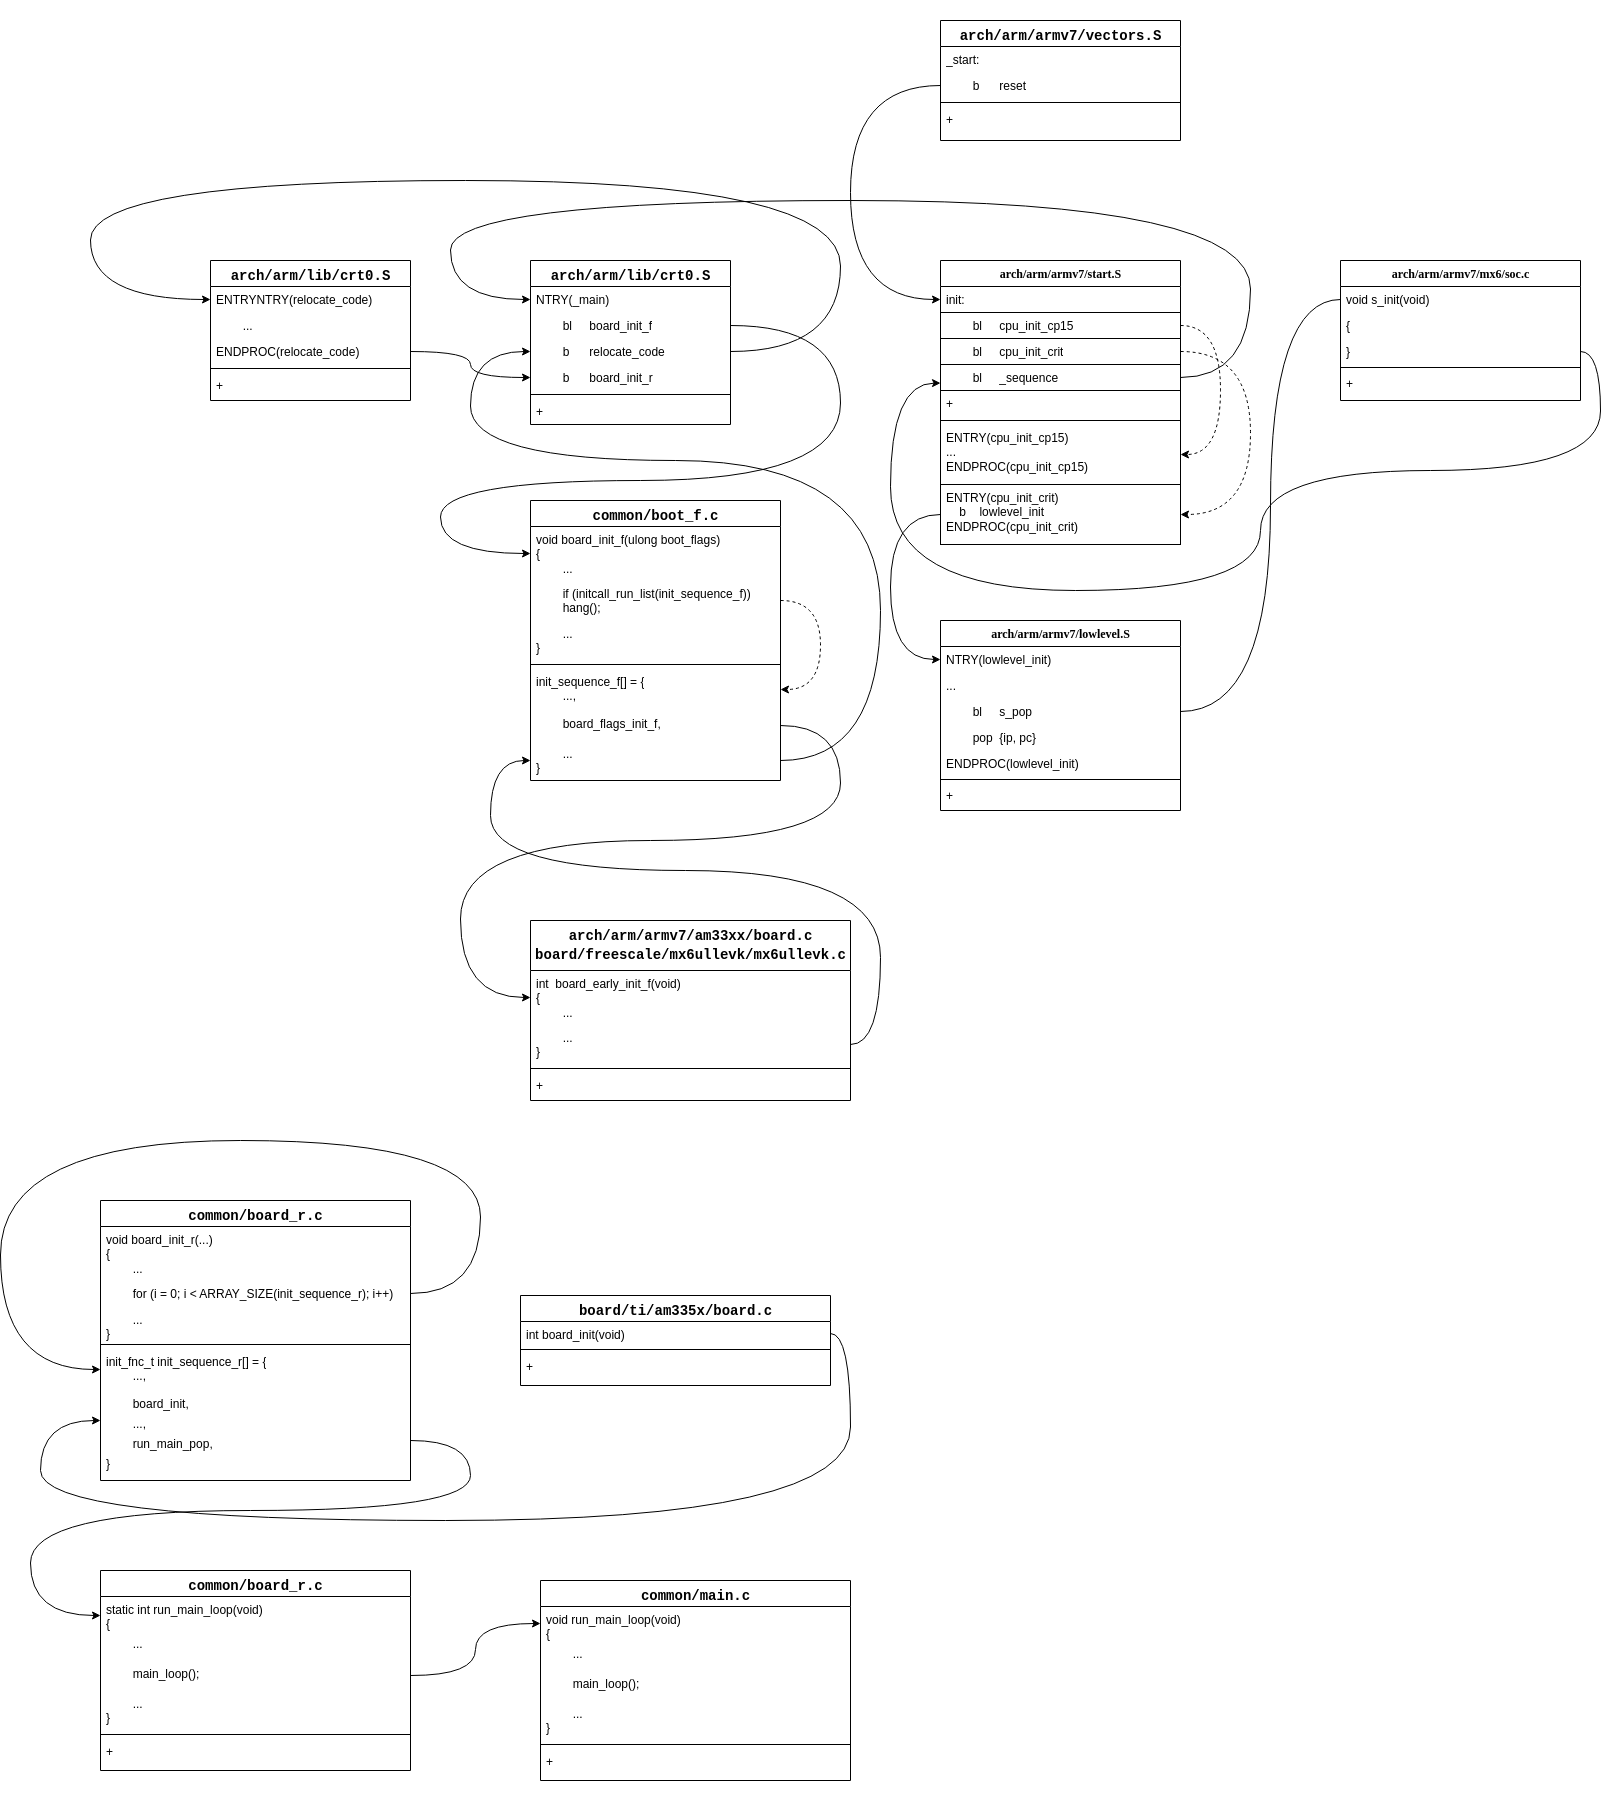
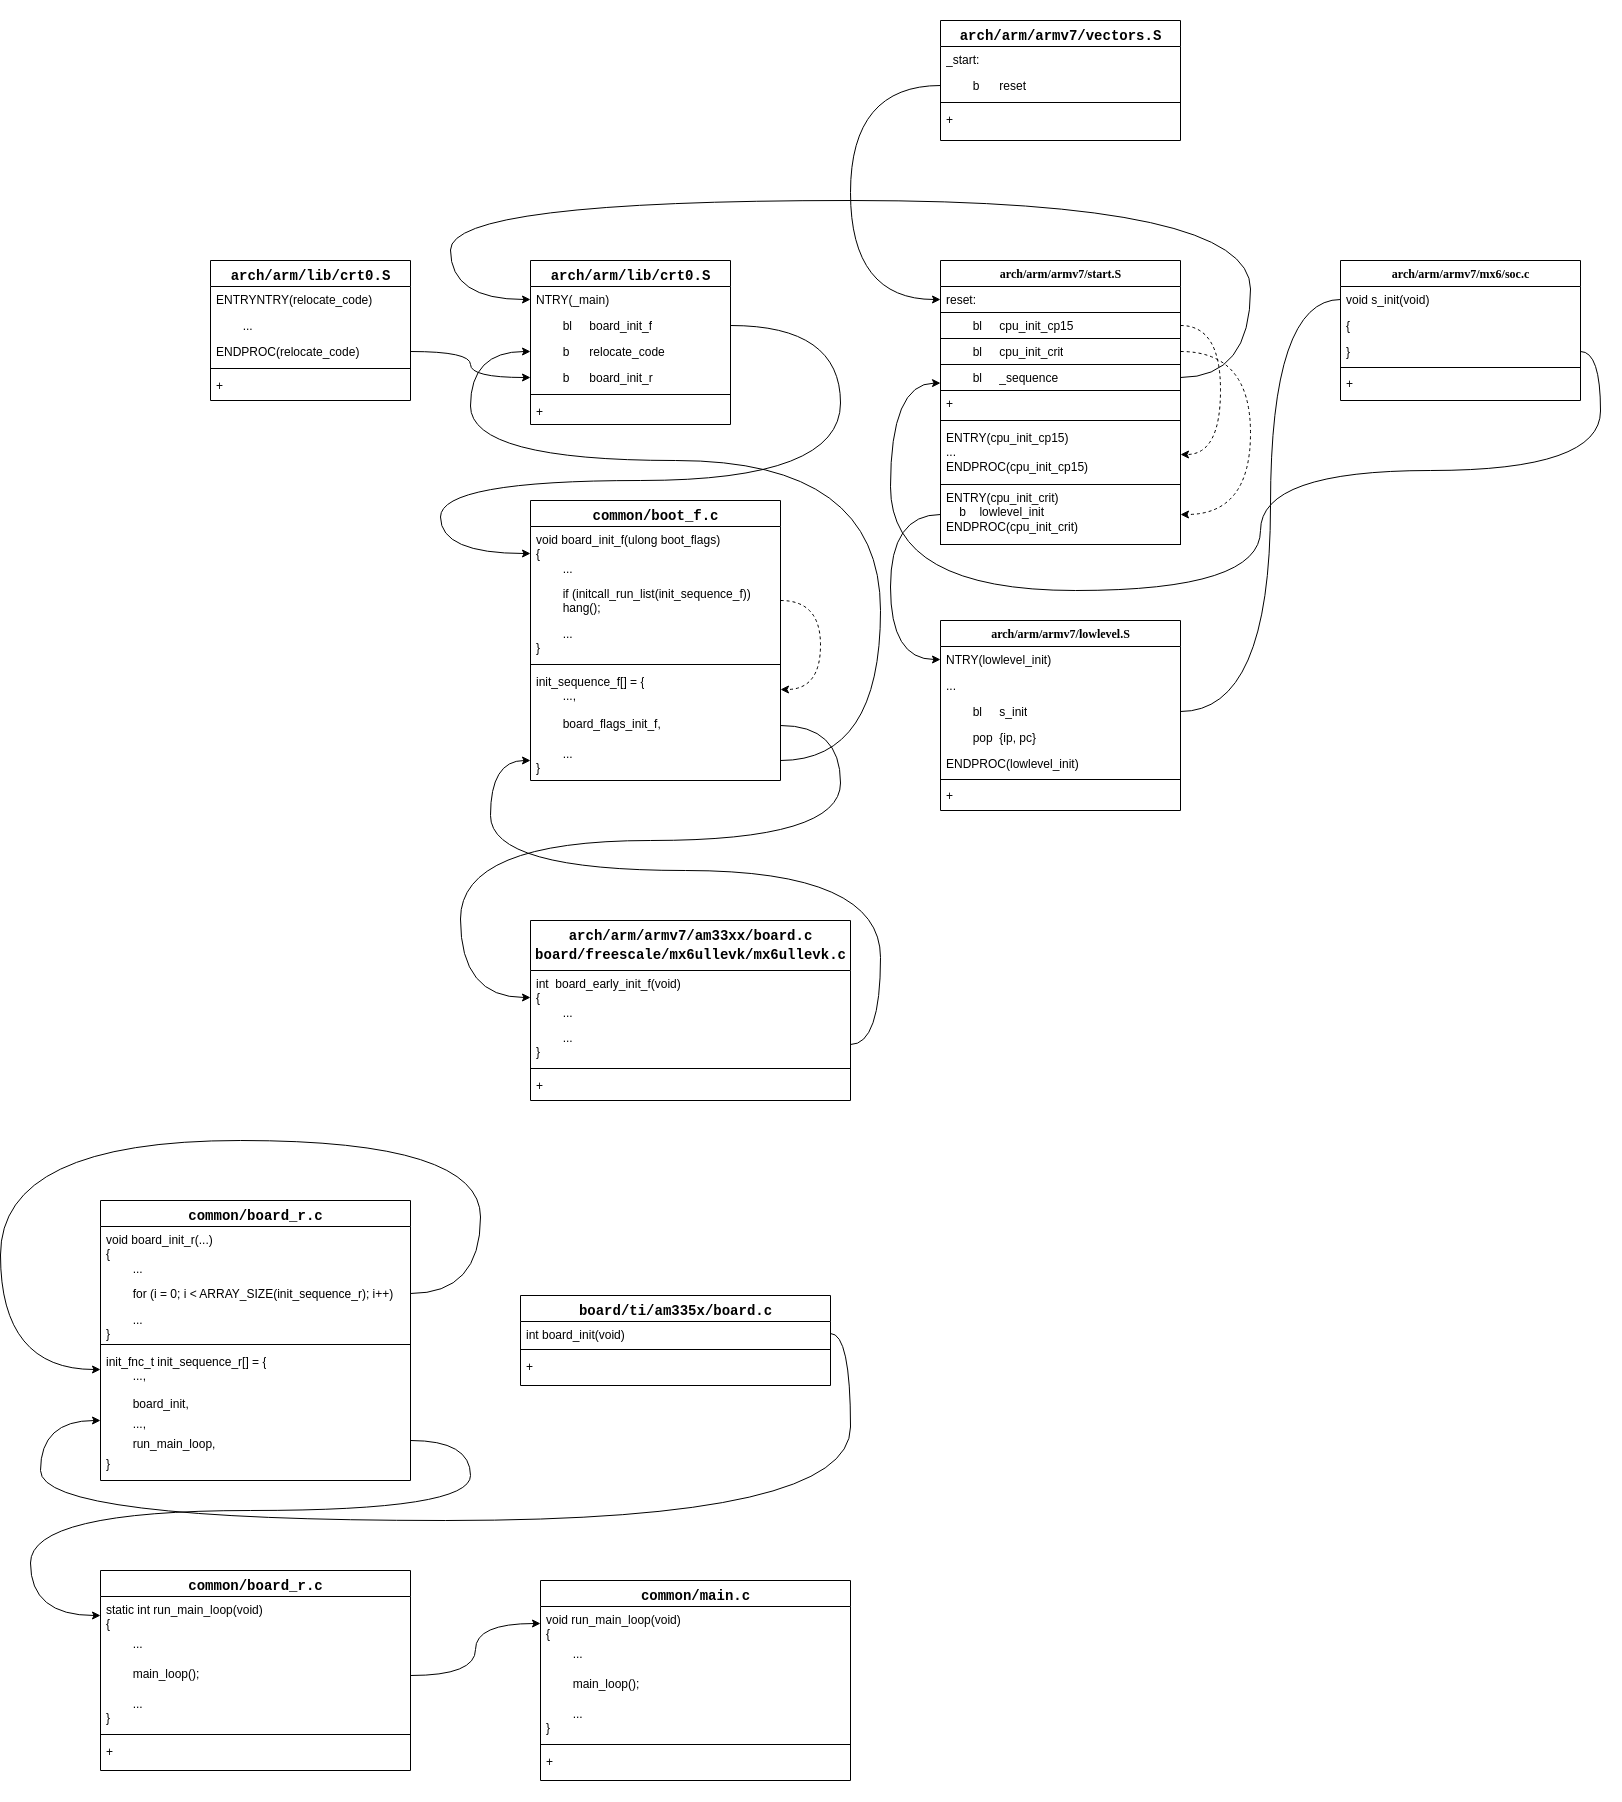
(480, 181) -> none
(959, 301) -> (965, 301)
(972, 713) -> (972, 713)
(147, 1445) -> (149, 1445)
